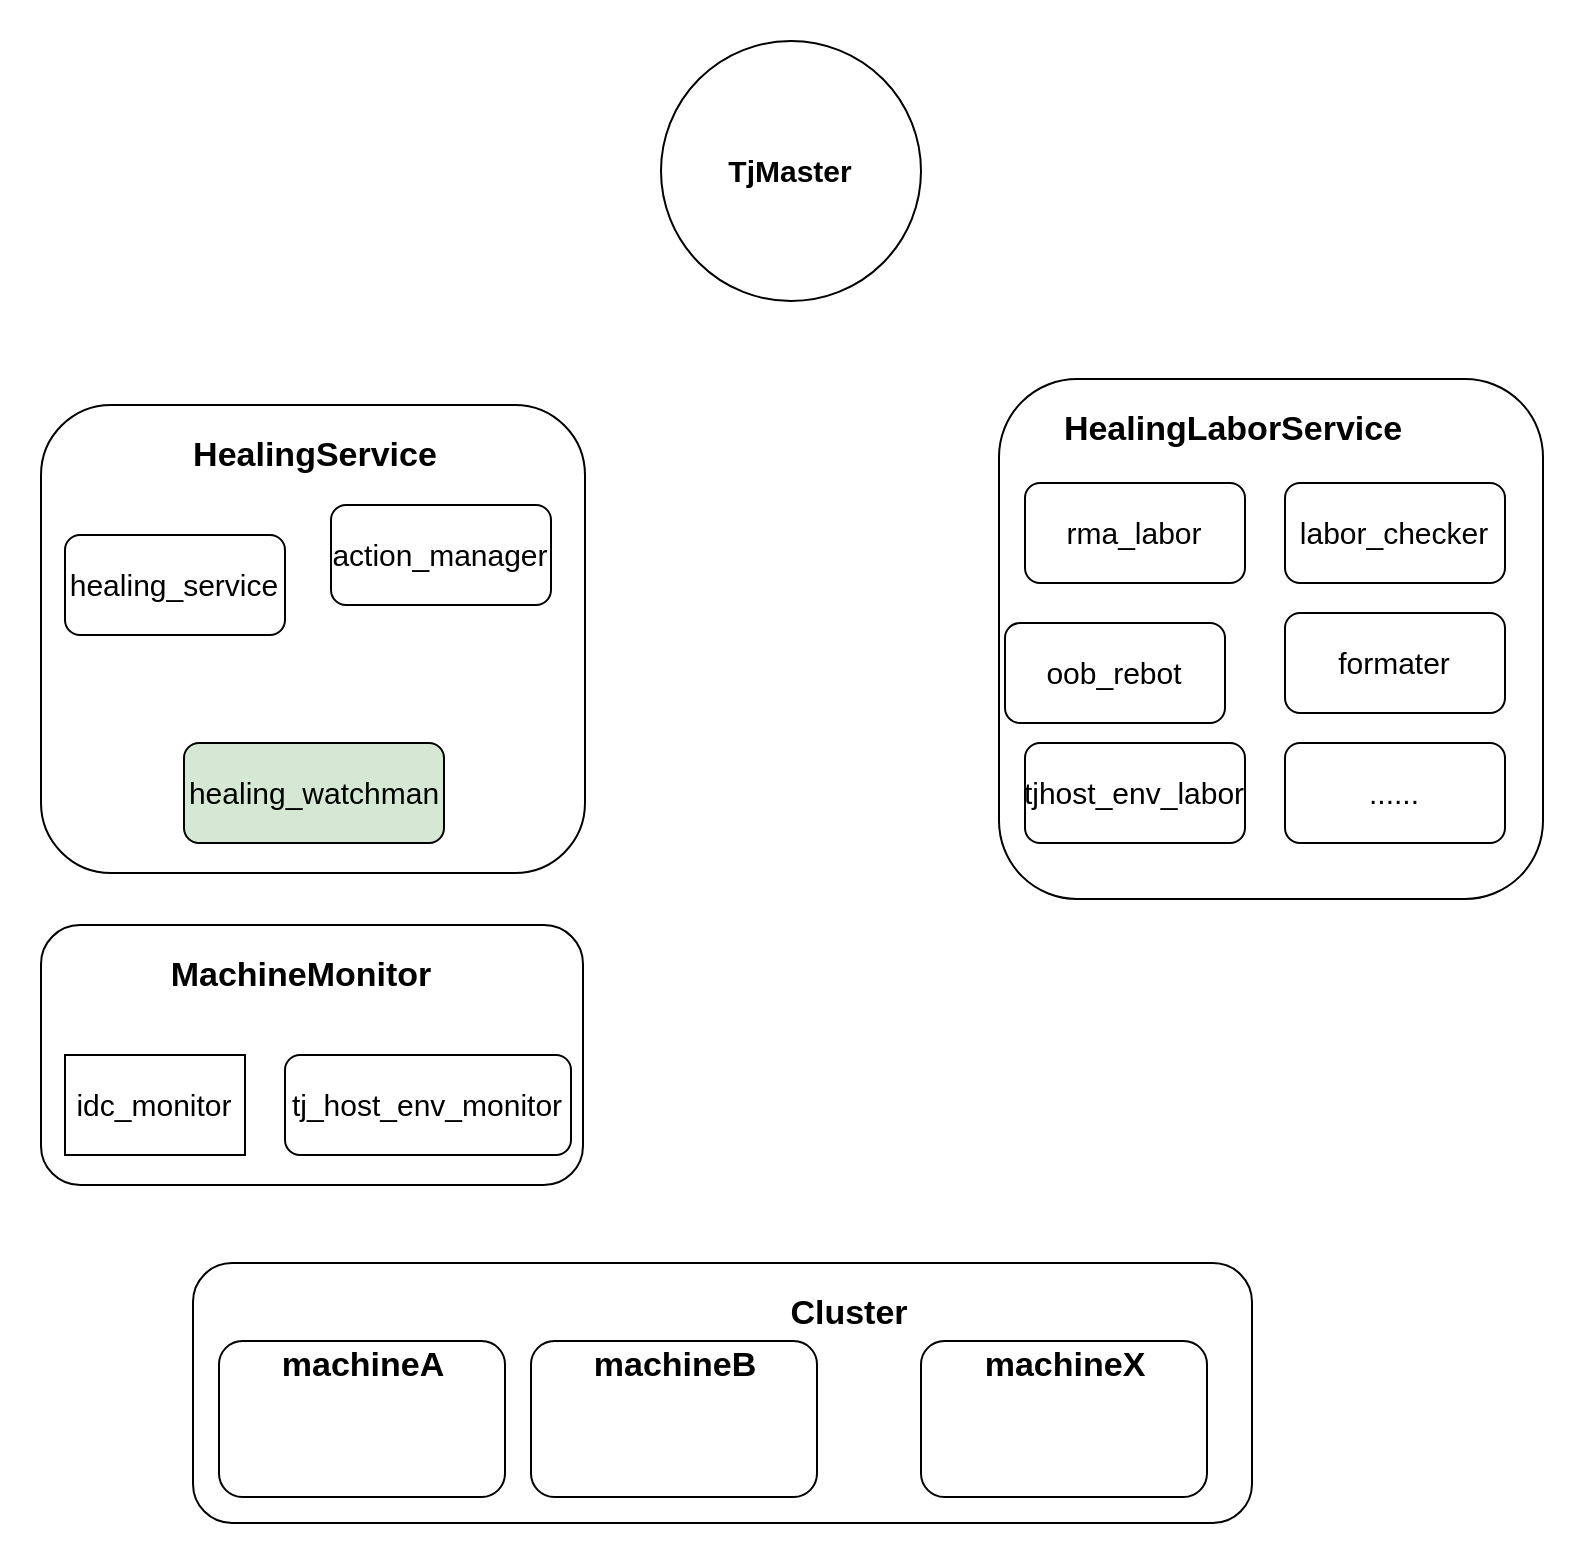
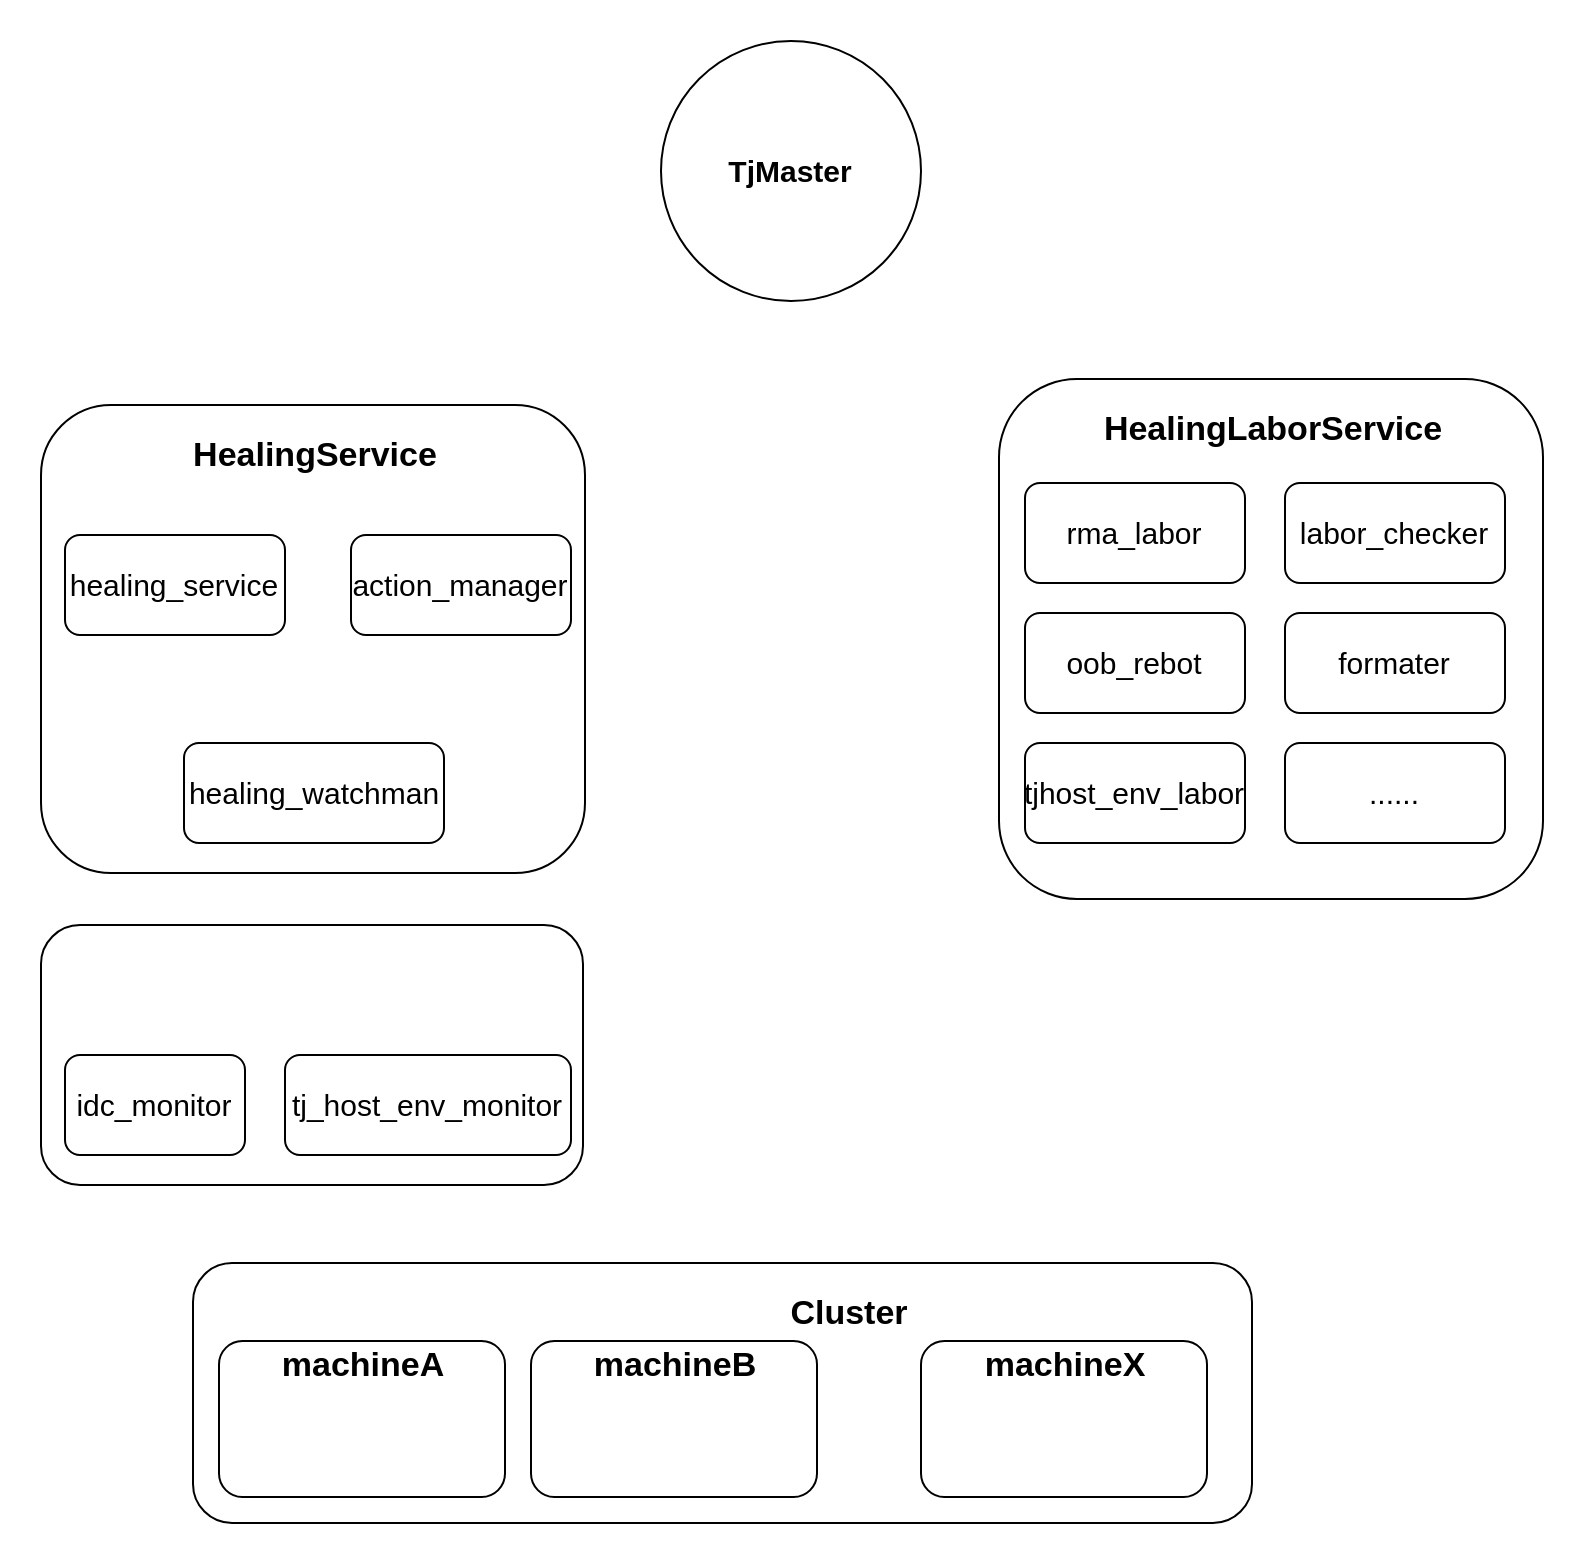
(1232, 431) -> (1272, 431)
(441, 555) -> (461, 585)
(1115, 673) -> (1135, 663)
(314, 793) -> (314, 793)
(301, 977) -> none
(155, 1105) -> (155, 1105)
